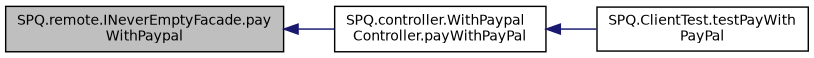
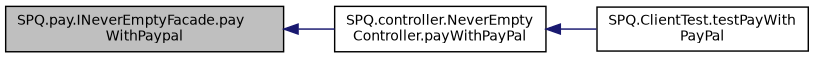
(145, 29) -> (145, 29)
(440, 29) -> (440, 29)
